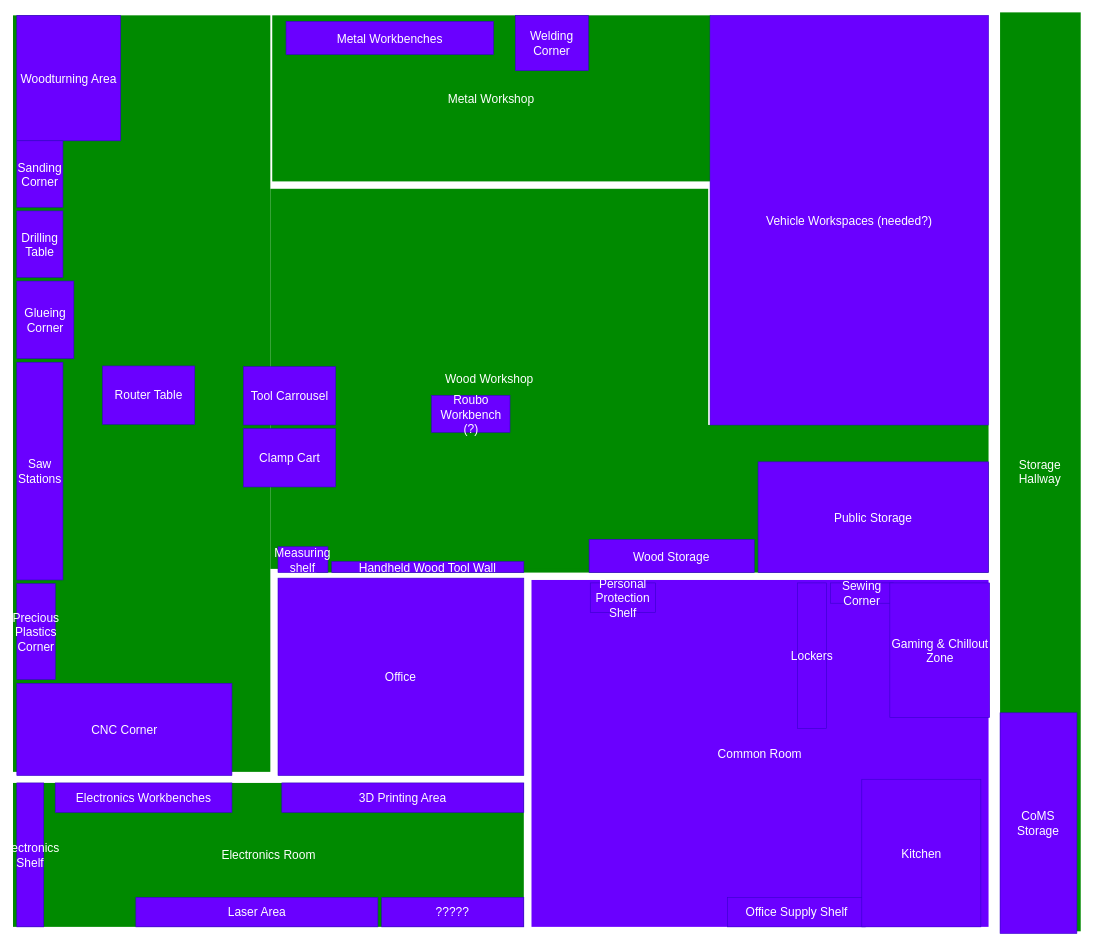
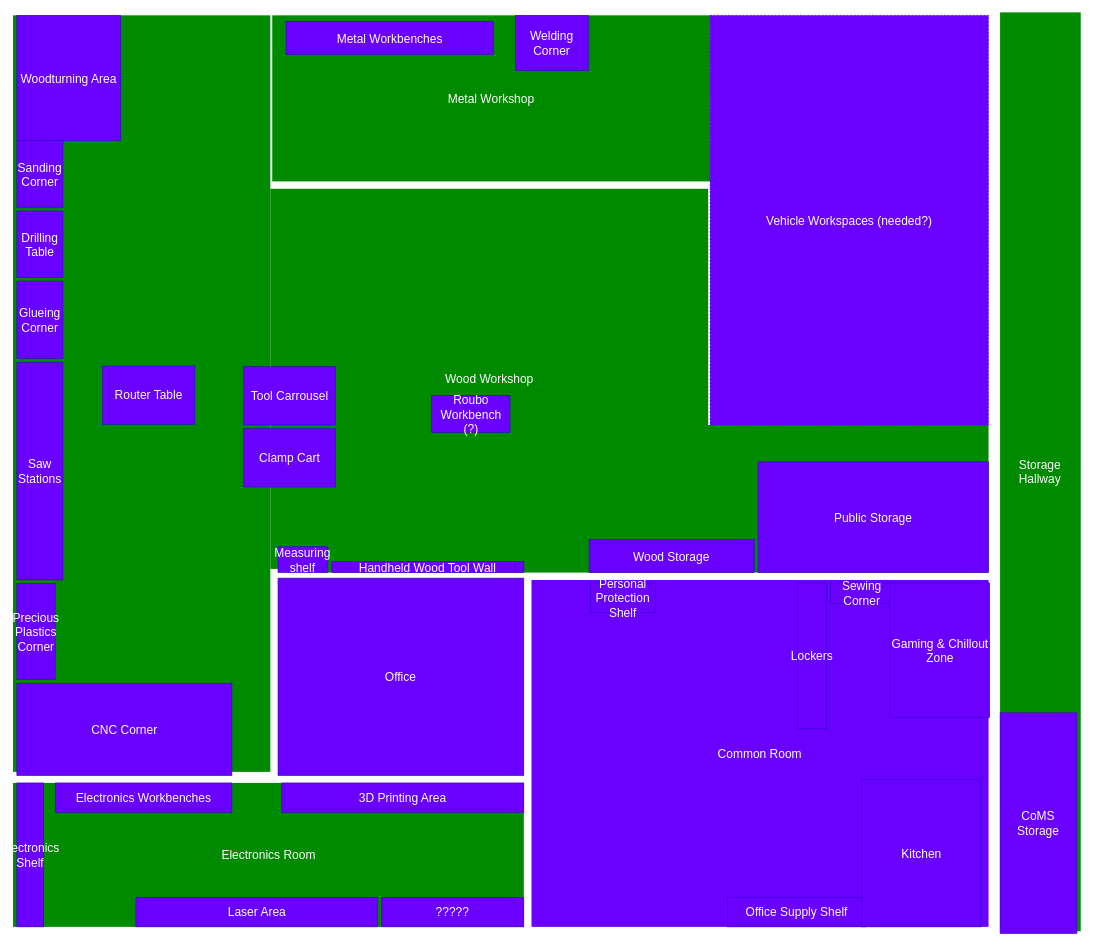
(849, 220) -> (849, 220)
(45, 320) -> (40, 320)
